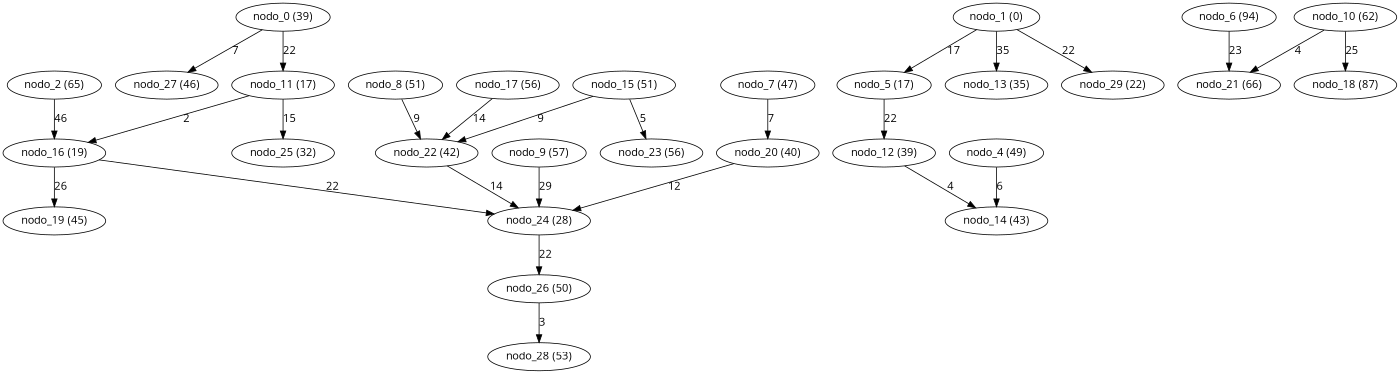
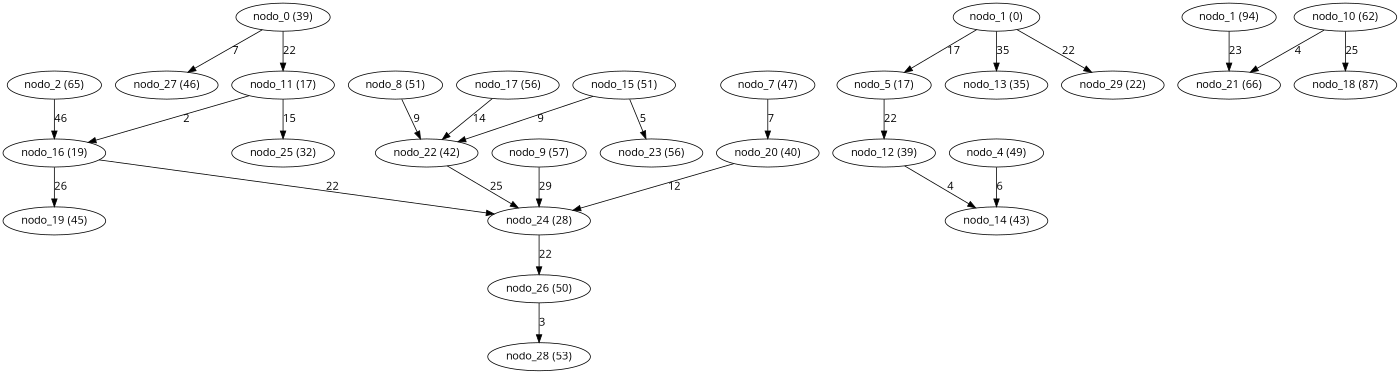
(1229, 17) -> (1229, 17)
(497, 187) -> (497, 187)
